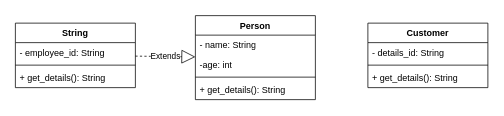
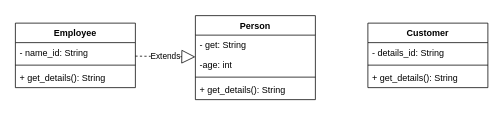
(75, 34) -> (75, 34)
(230, 46) -> (228, 46)
(66, 53) -> (57, 53)
